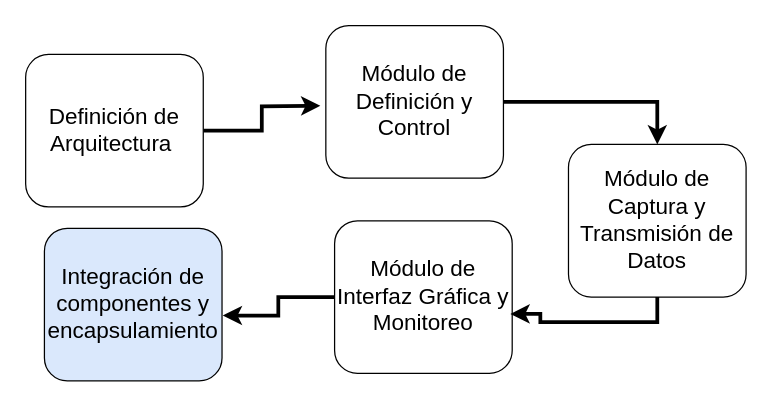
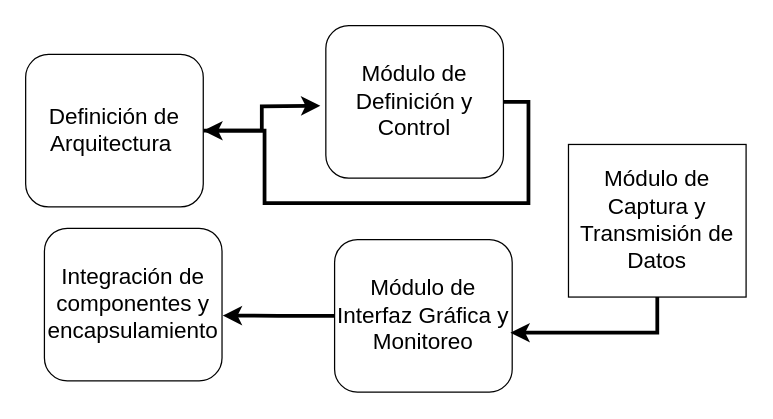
(606, 102) -> (412, 203)
(657, 221) -> (657, 221)
(423, 297) -> (423, 316)
(133, 304) -> (133, 304)
